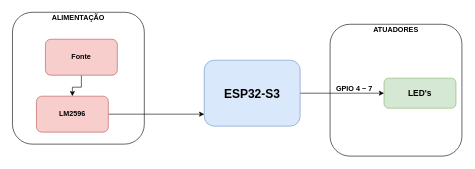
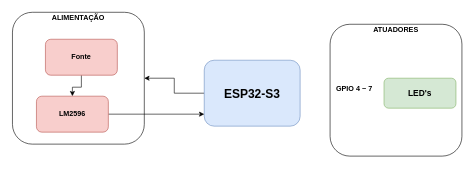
(378, 93) -> (174, 93)
